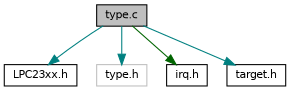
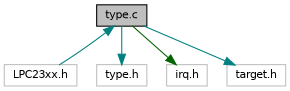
(80, 41) -> (83, 49)
(41, 75) -> (41, 75)
(187, 75) -> (187, 75)
(256, 75) -> (256, 75)
